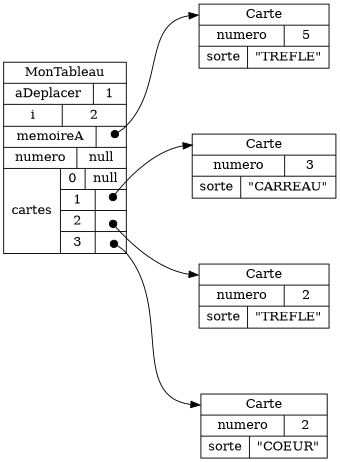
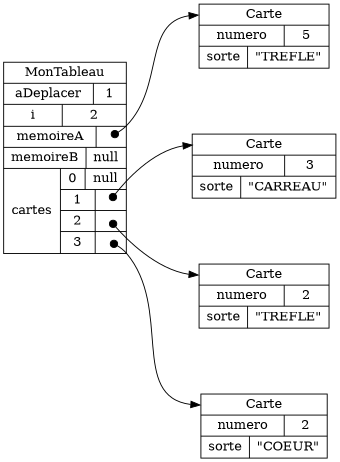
(40, 157) -> (45, 157)
